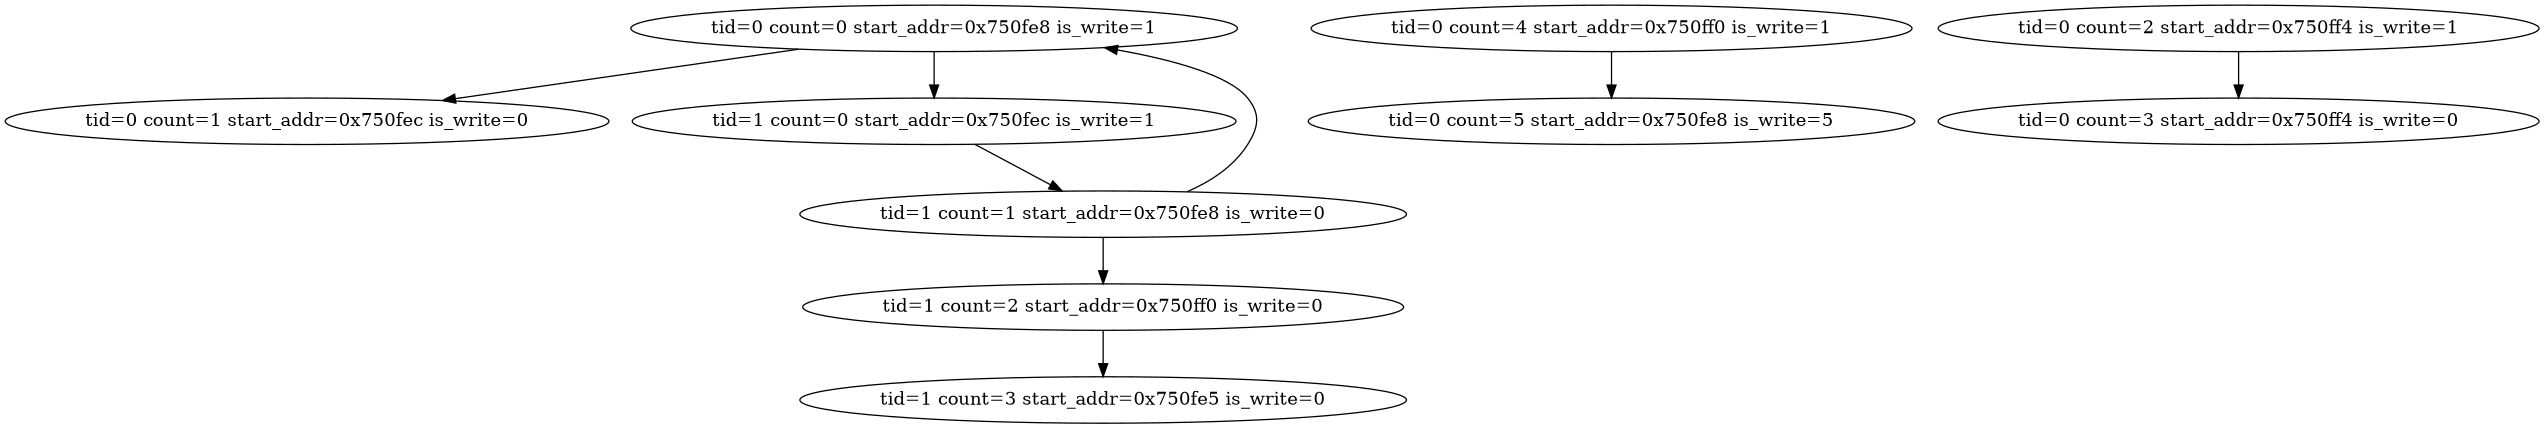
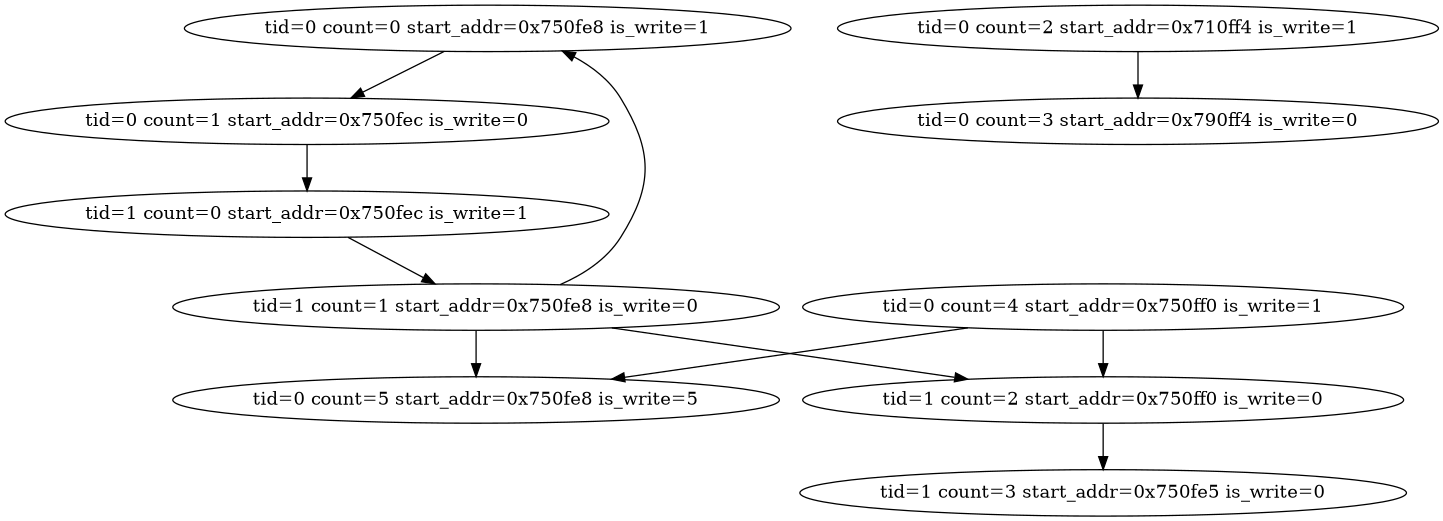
(2239, 28) -> (1138, 28)
(934, 69) -> (307, 161)
(2239, 121) -> (1138, 121)
none -> (476, 347)
none -> (1103, 347)
